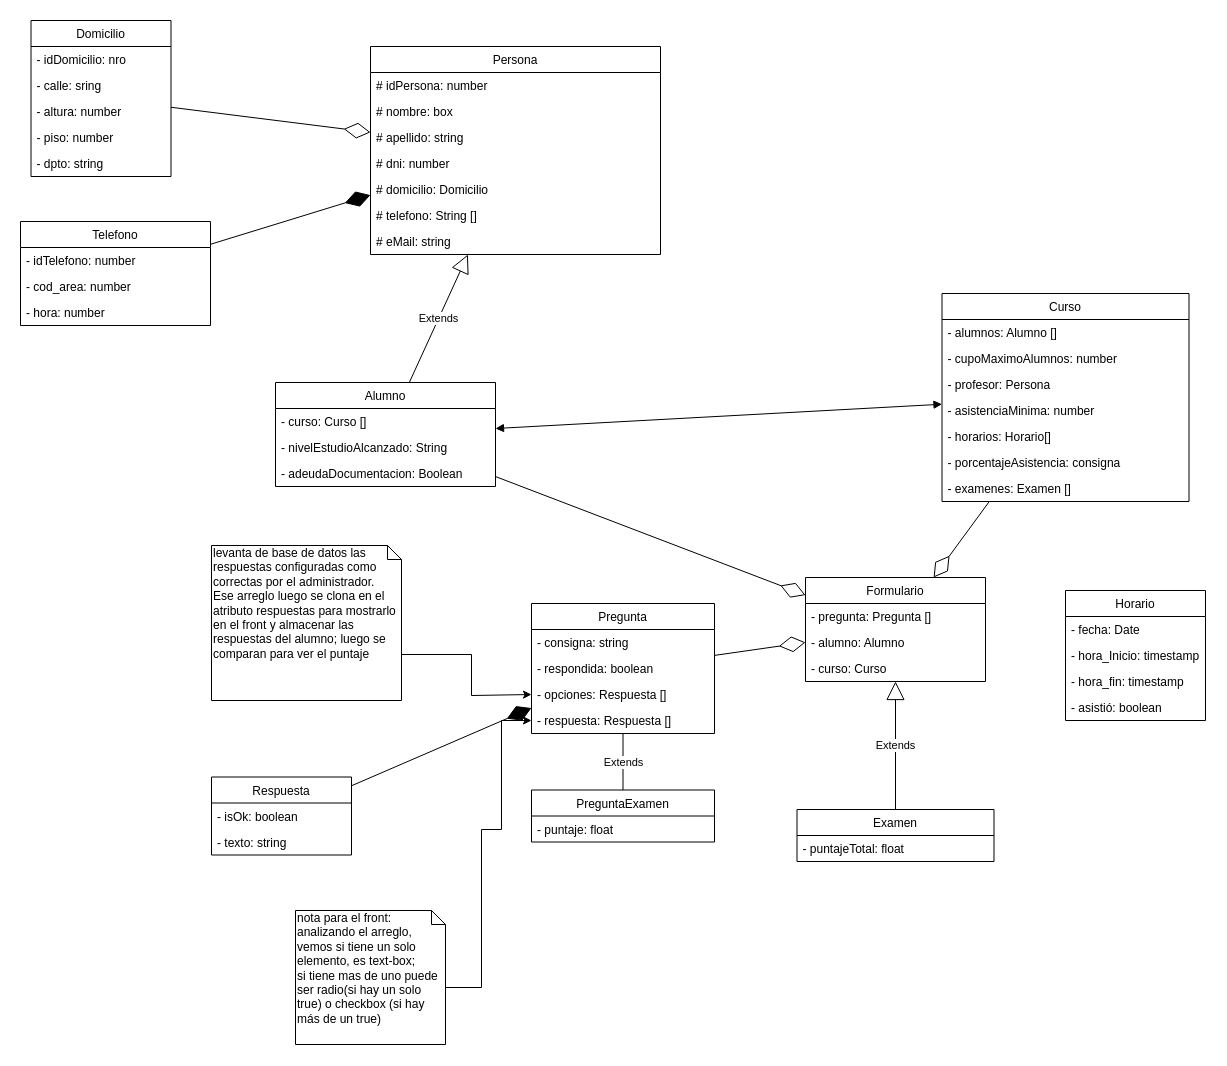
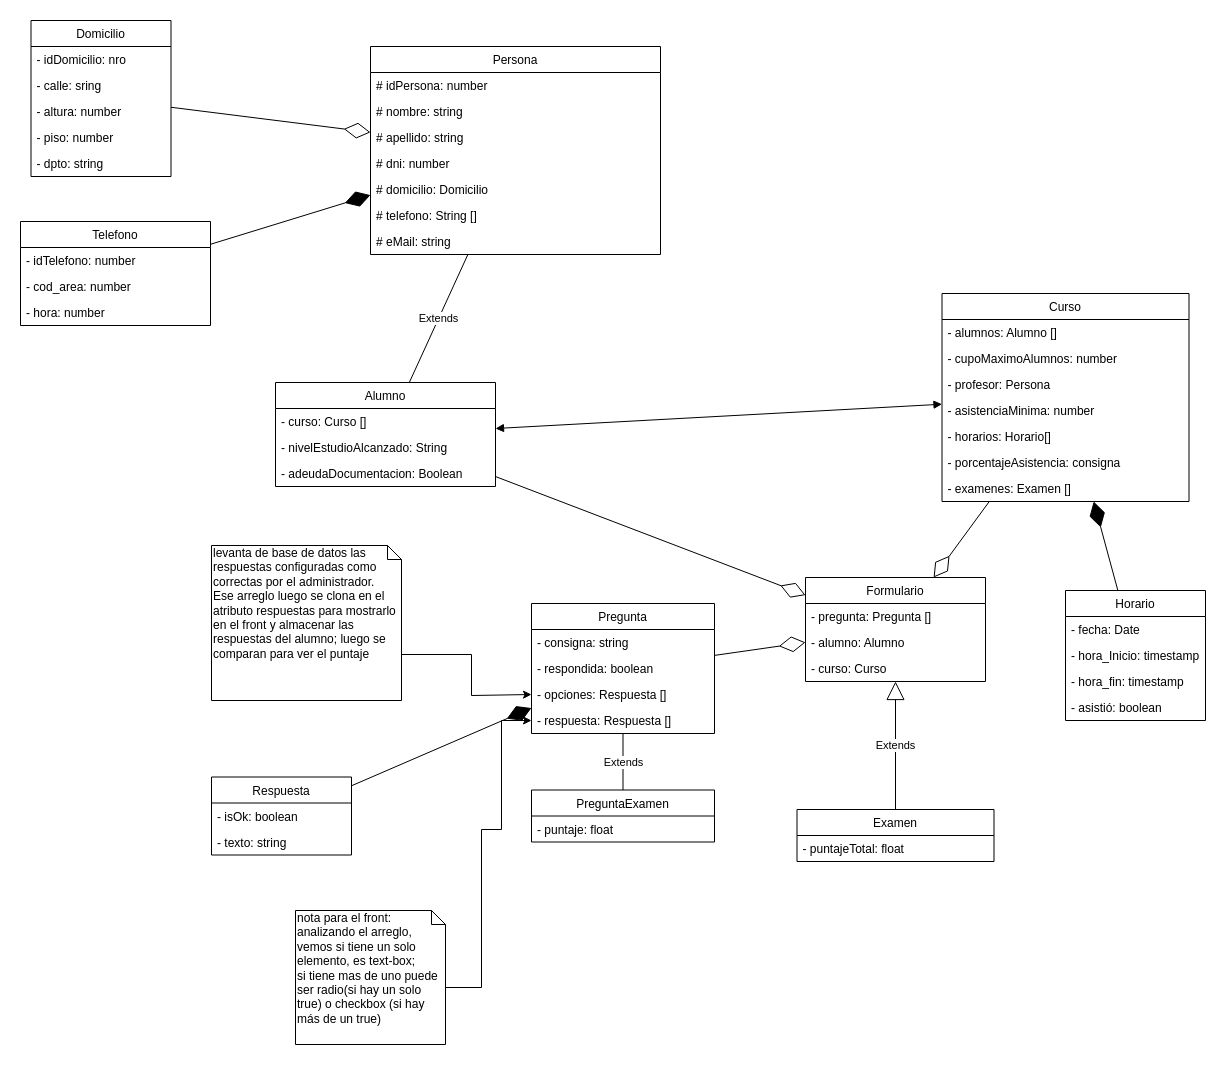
(415, 112) -> (424, 112)
(460, 272) -> (463, 265)
none -> (1109, 558)
